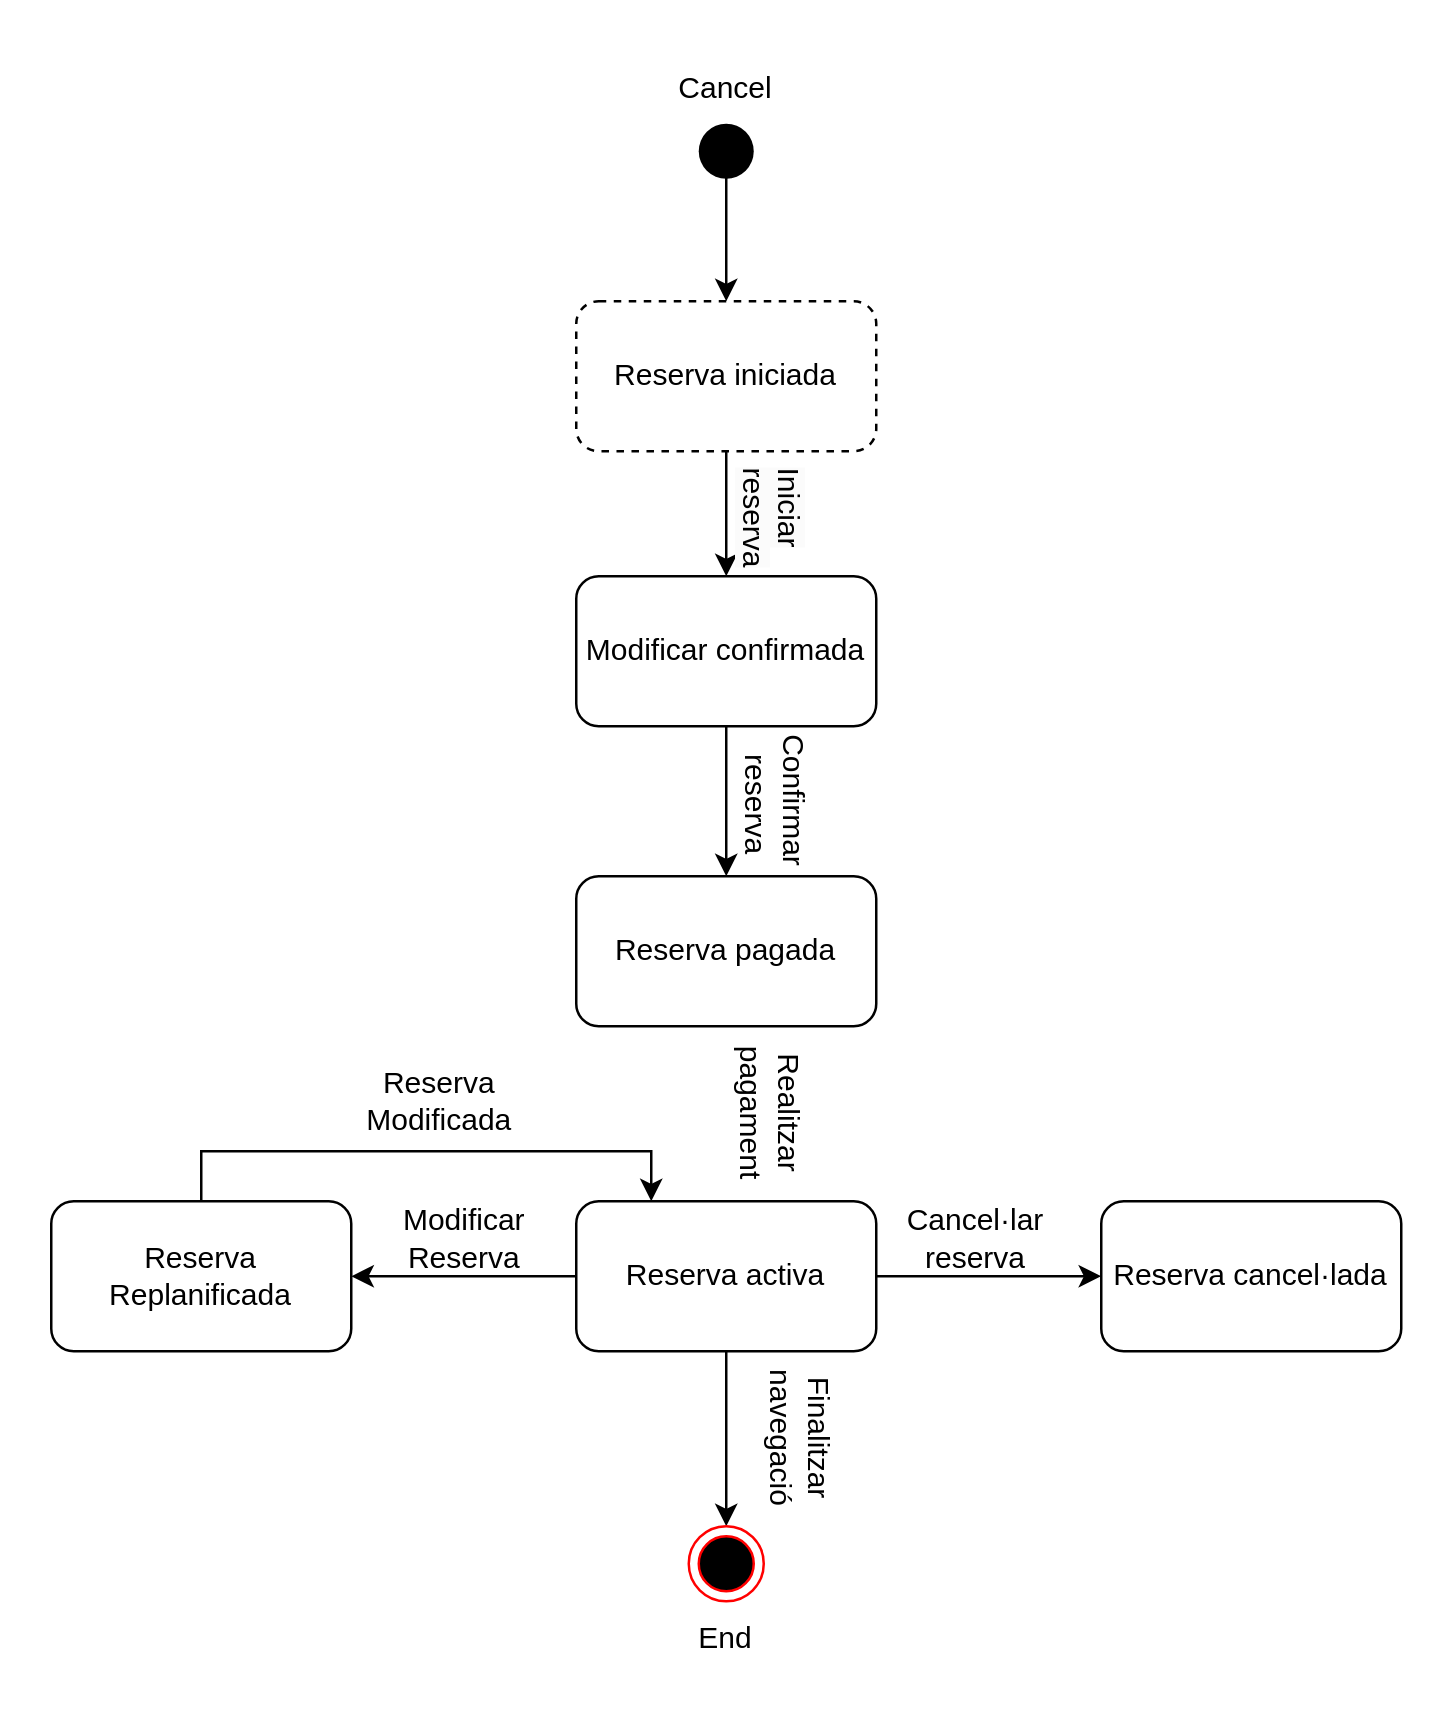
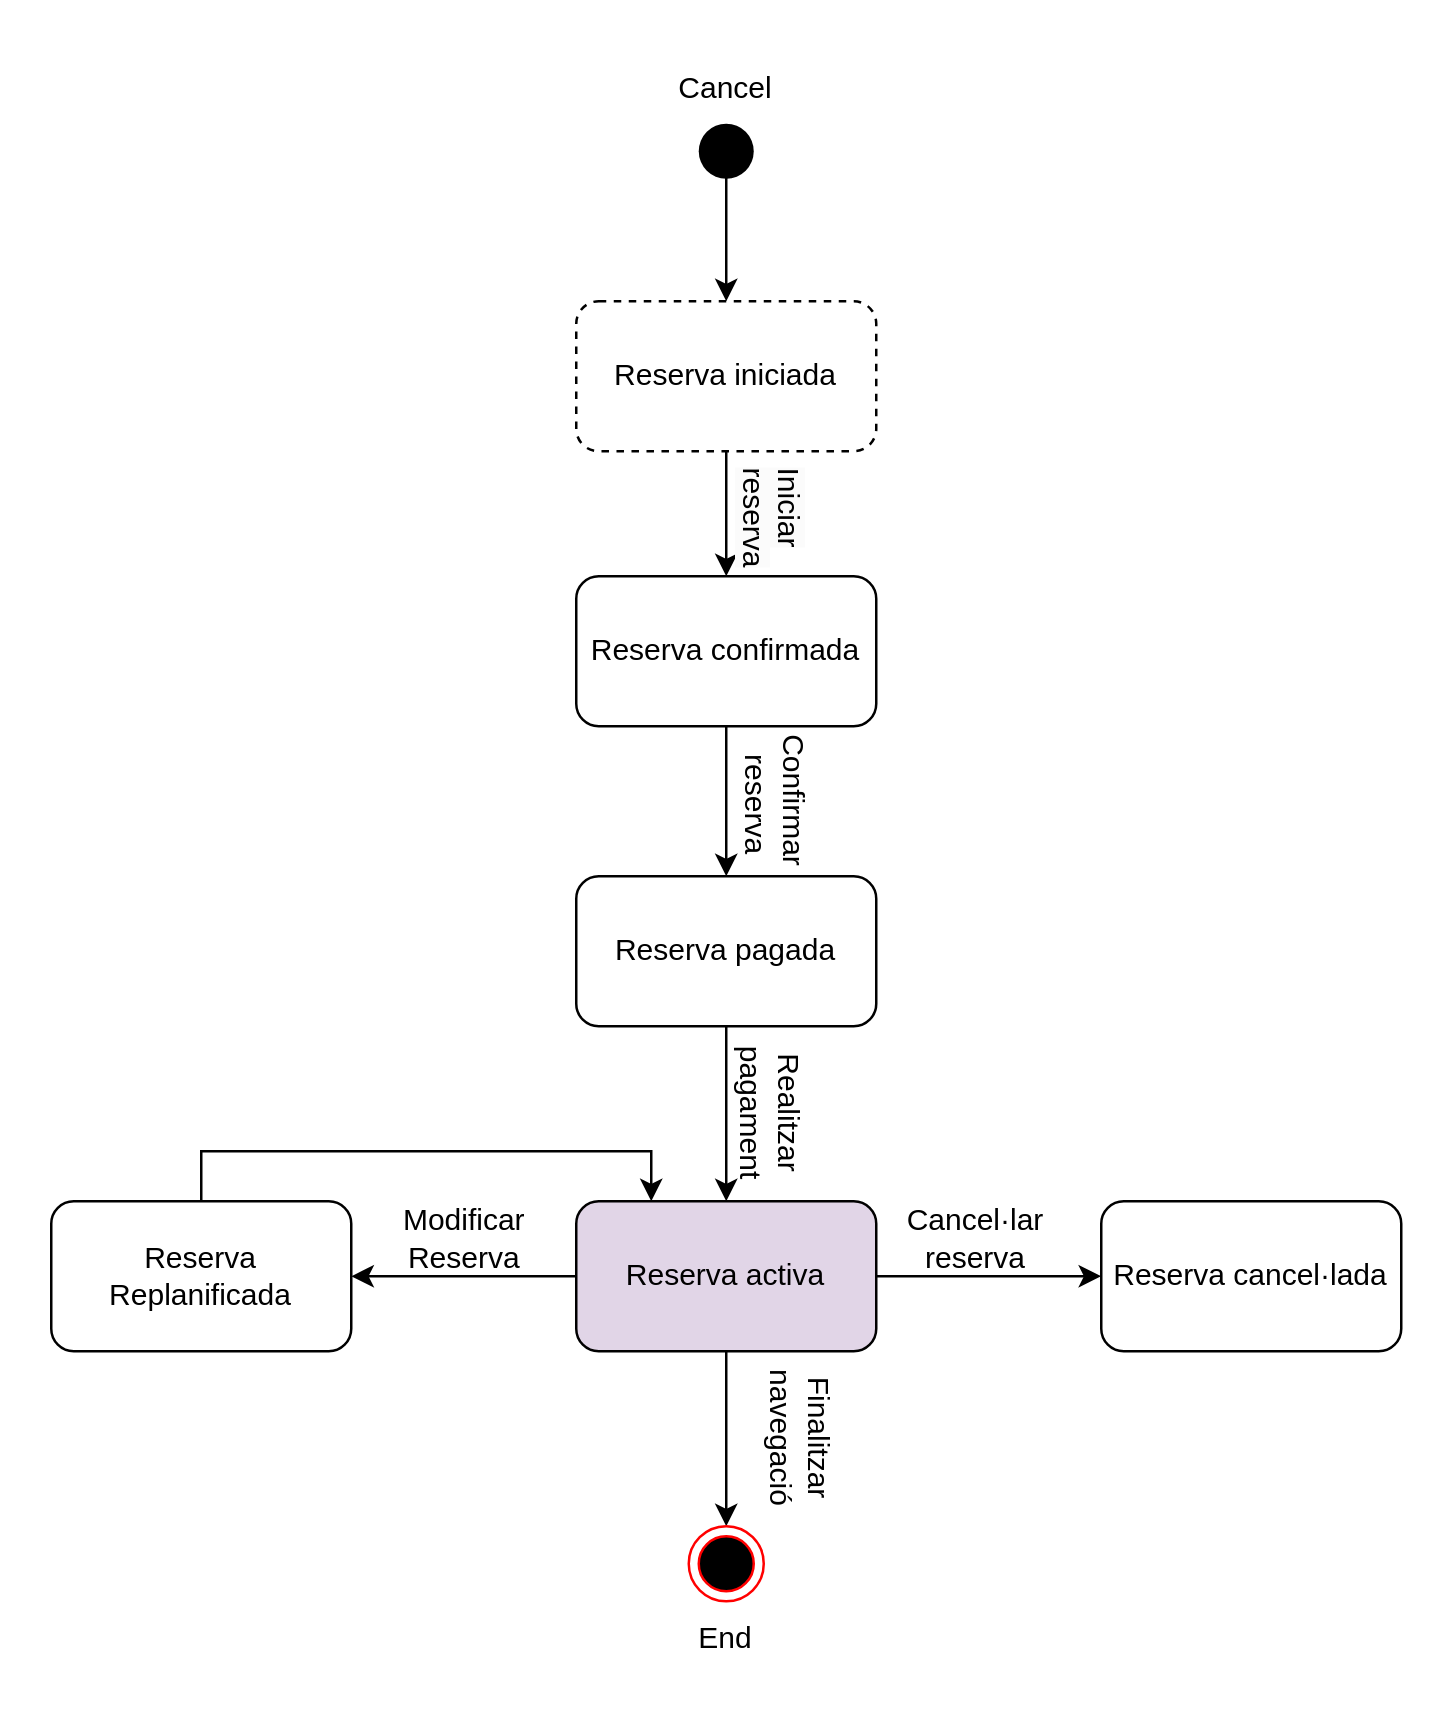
(726, 651) -> (726, 651)
(439, 1101) -> none
none -> (726, 1105)
(726, 1276) -> (726, 1276)
